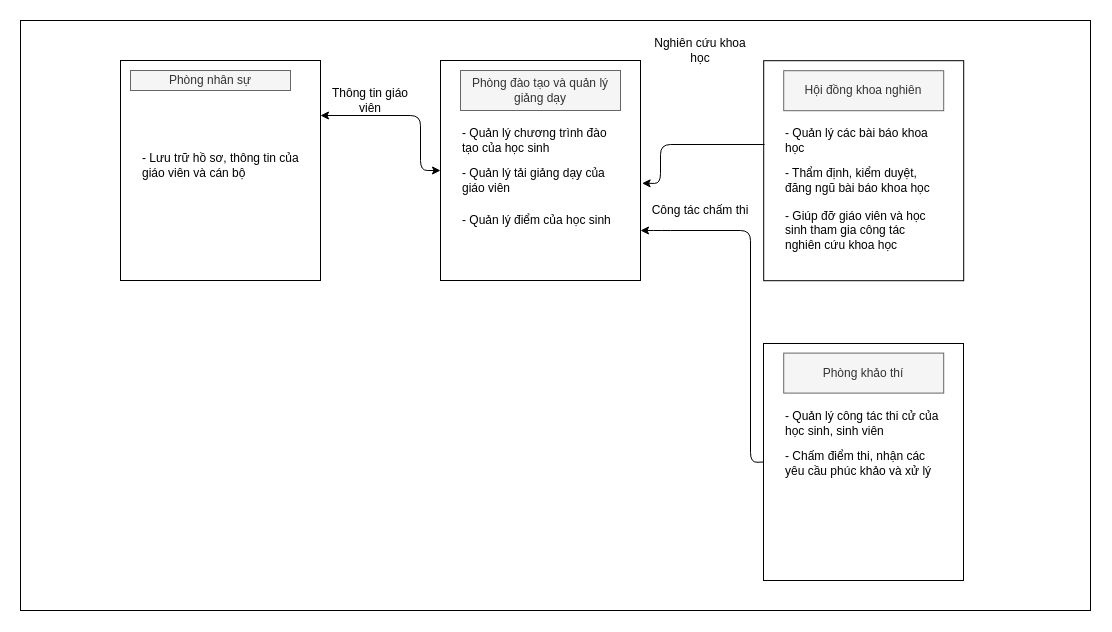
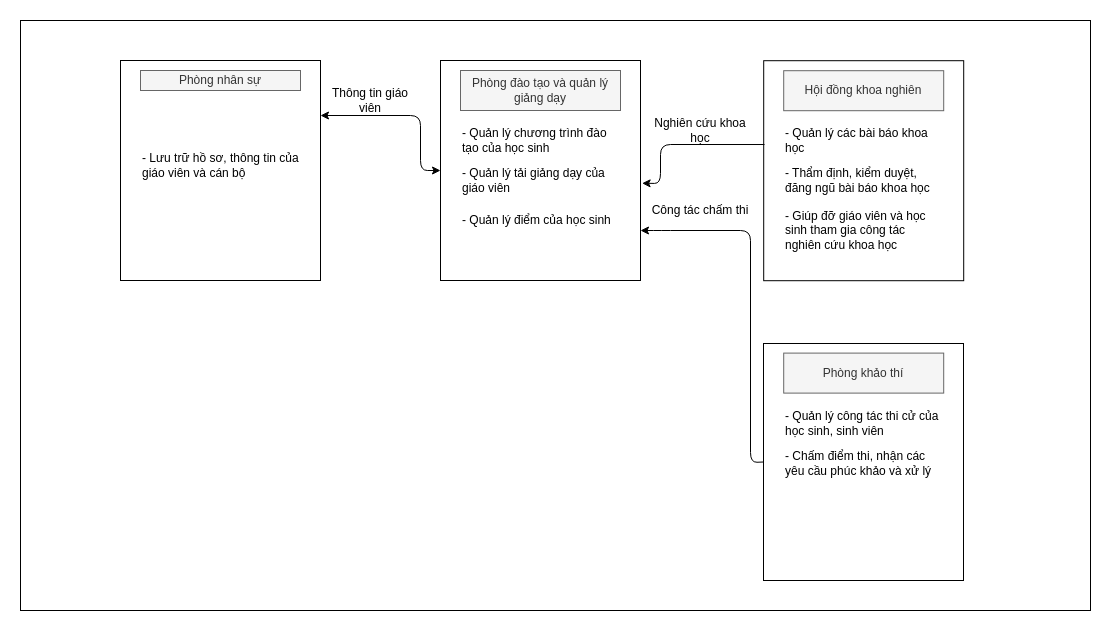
(701, 51) -> (701, 131)
(211, 81) -> (221, 81)
